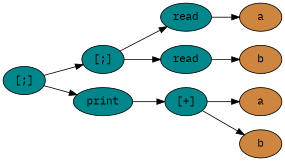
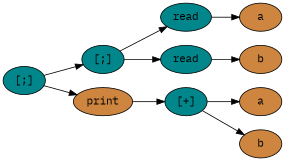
(103, 102) -> (103, 102)
